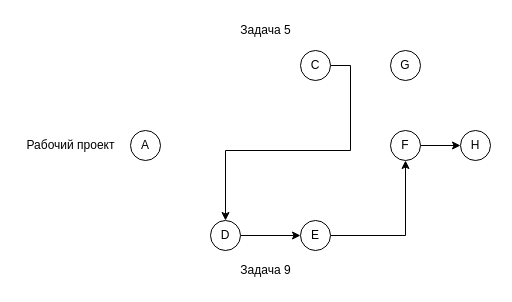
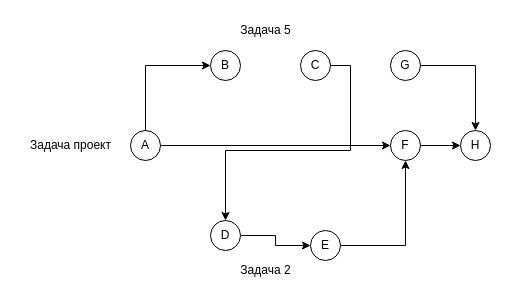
none -> (226, 66)
none -> (476, 67)
none -> (146, 70)
(71, 146) -> (71, 146)
none -> (272, 146)
(316, 236) -> (326, 246)
(266, 271) -> (266, 271)
